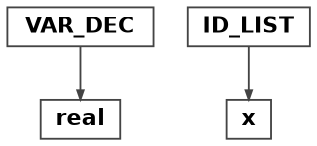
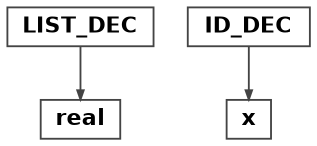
(80, 27) -> (80, 27)
(249, 27) -> (249, 27)
